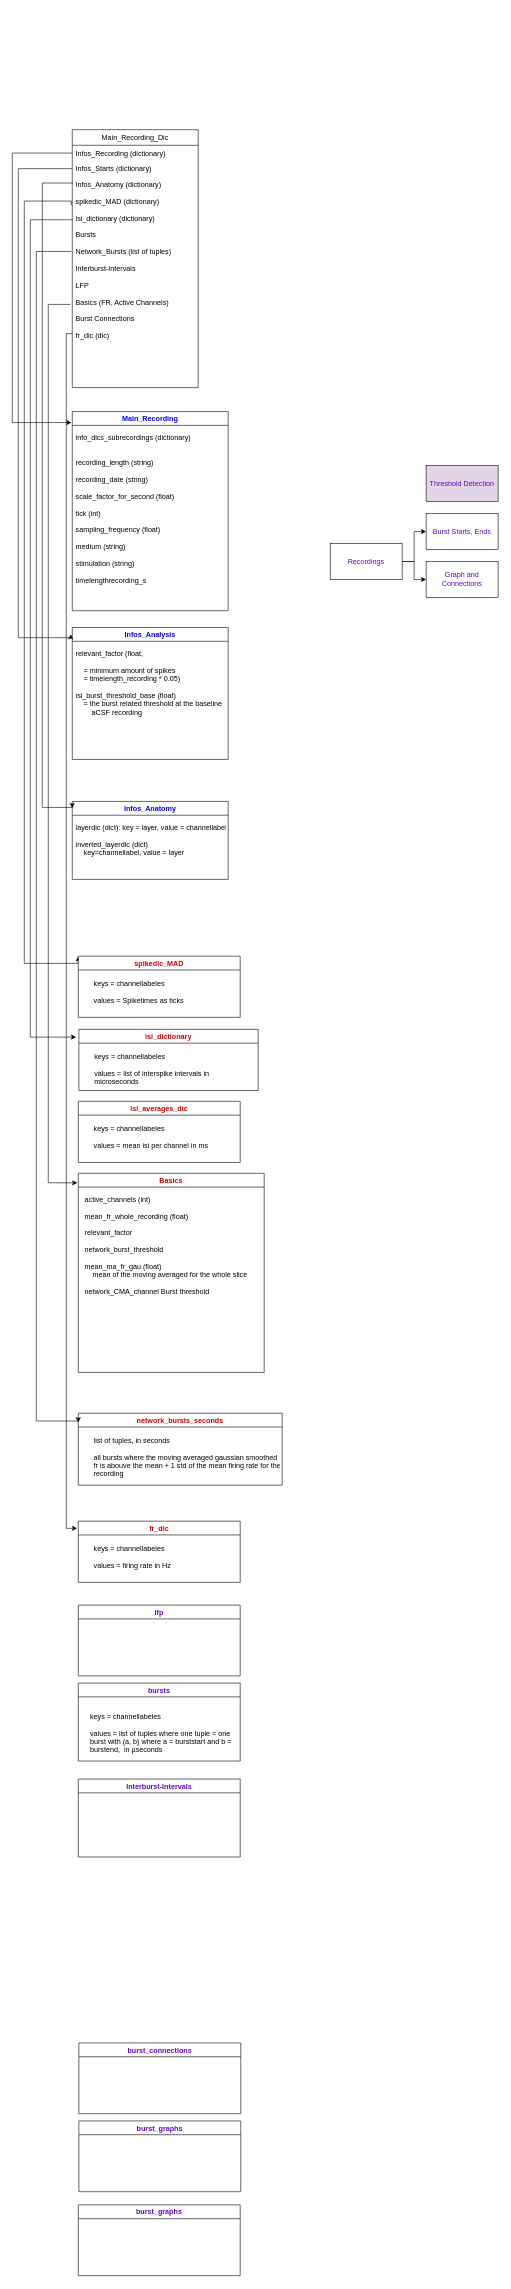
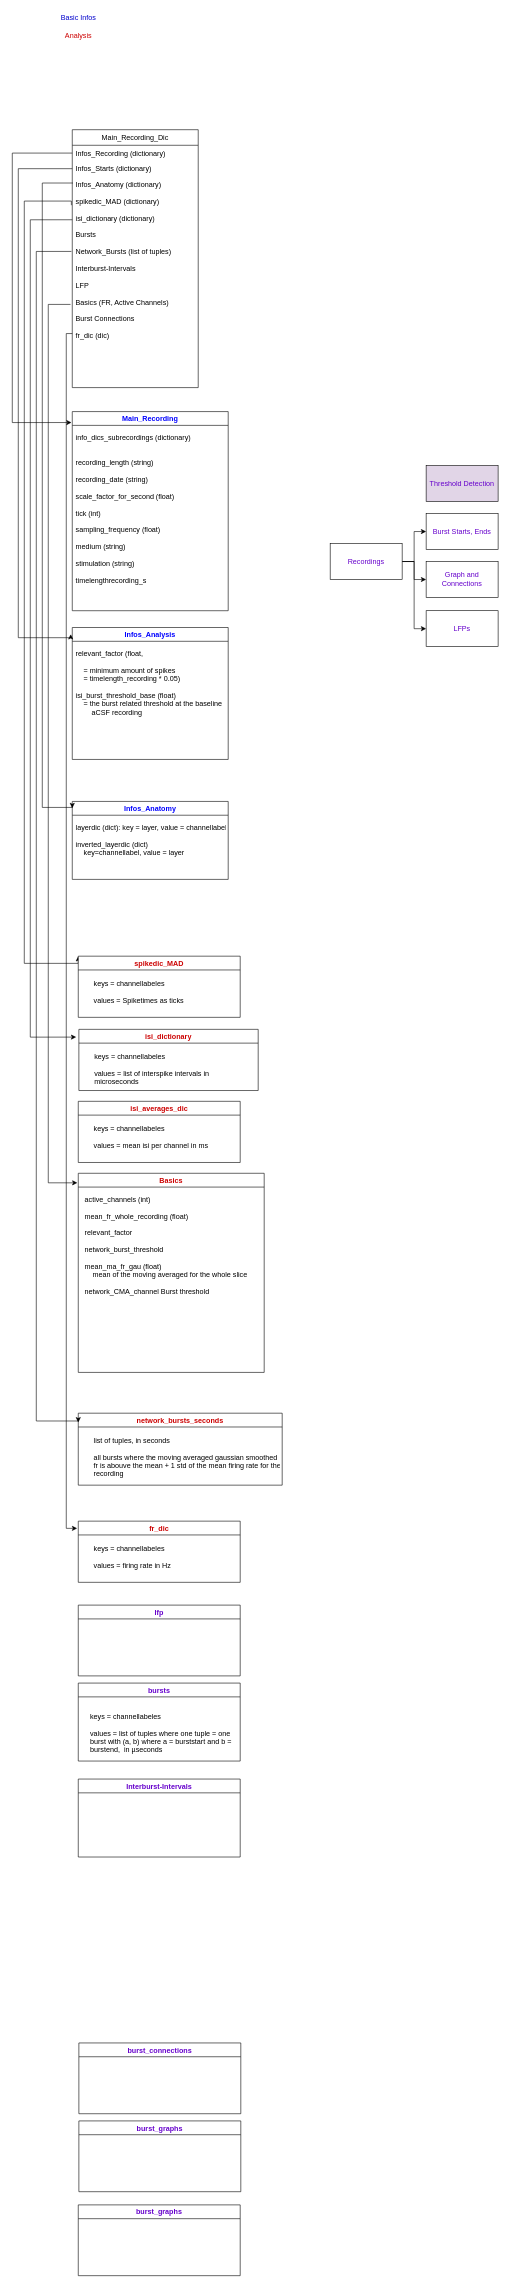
none -> (78, 39)
none -> (416, 629)
none -> (462, 629)
